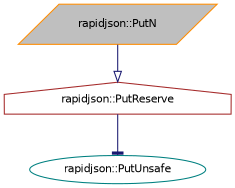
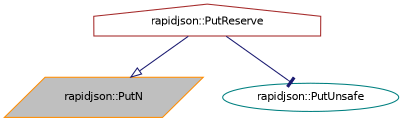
(118, 58) -> (164, 54)
